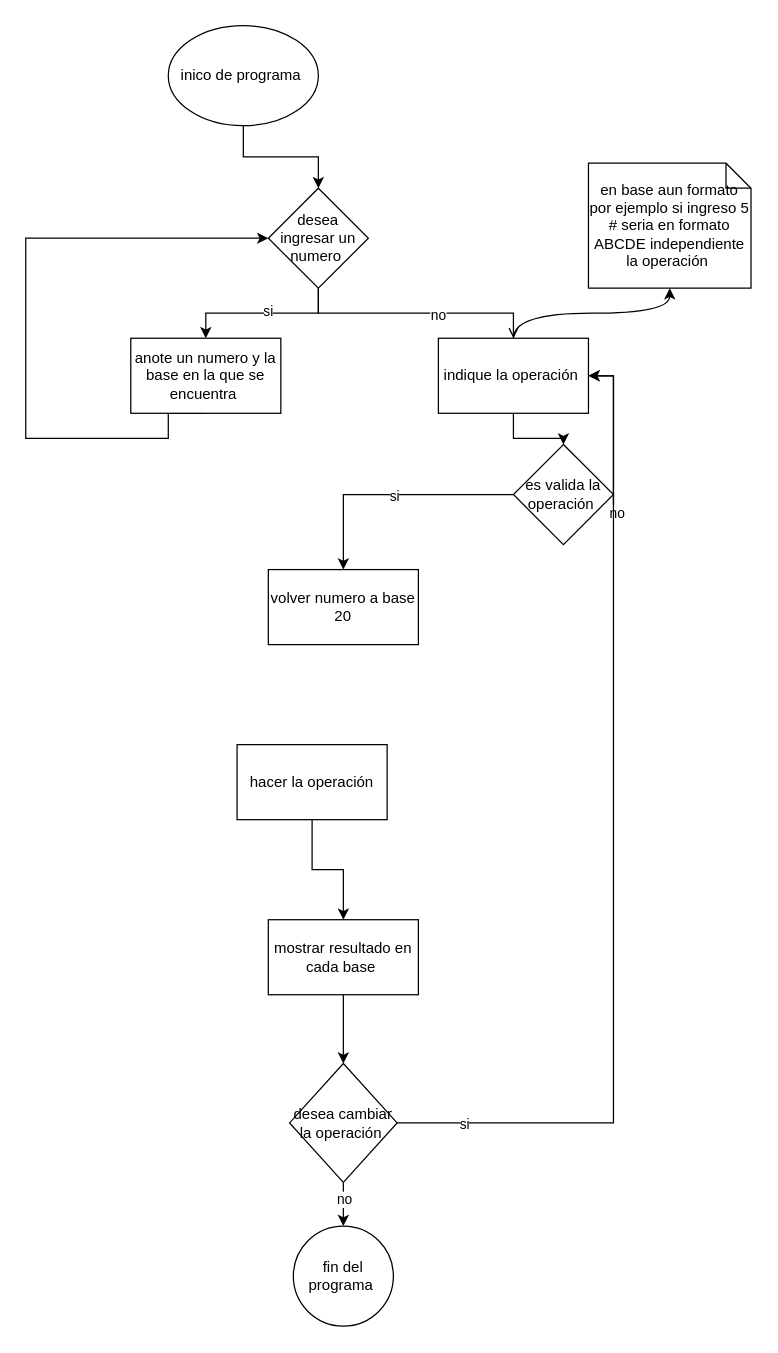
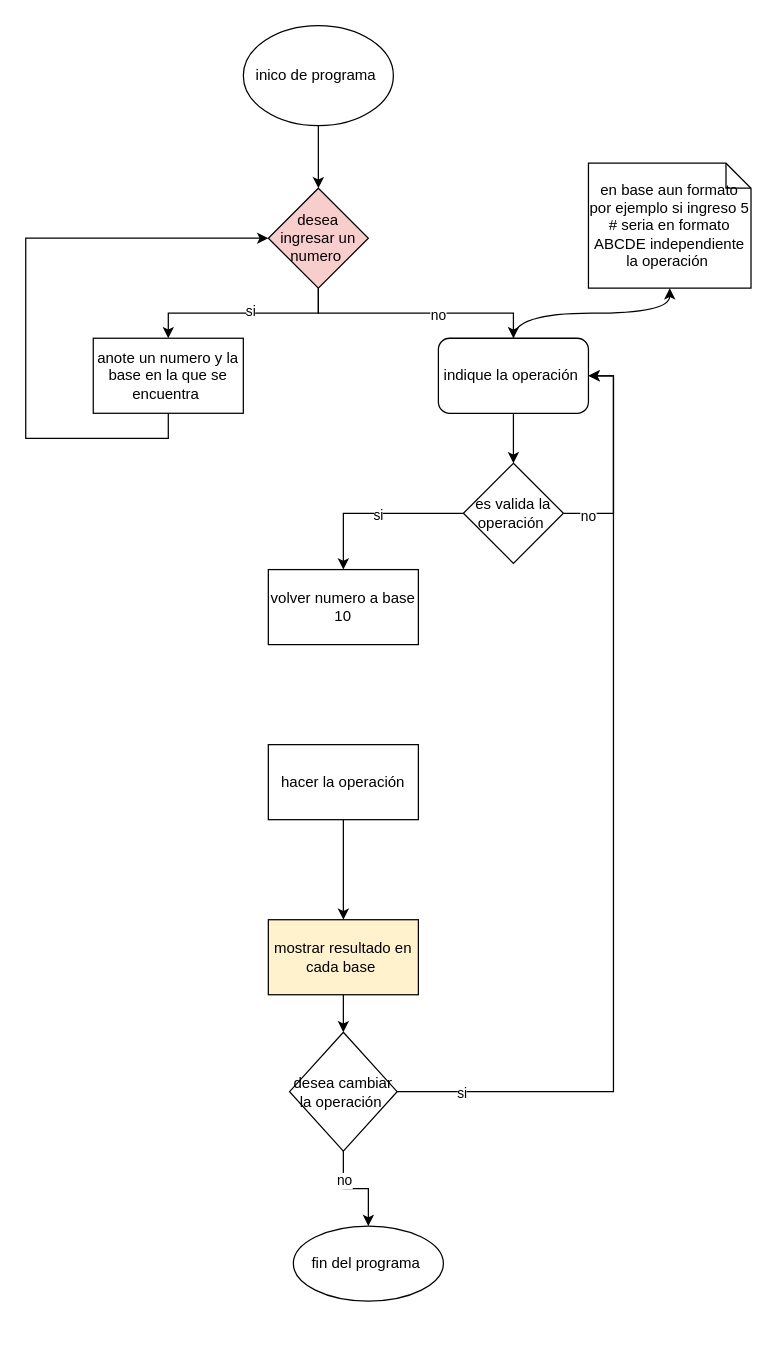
(243, 76) -> (318, 76)
(318, 238) -> (318, 238)
(513, 327) -> (513, 327)
(206, 376) -> (168, 376)
(513, 376) -> (513, 376)
(563, 494) -> (513, 513)
(343, 607) -> (343, 607)
(312, 782) -> (343, 782)
(343, 957) -> (343, 957)
(343, 1123) -> (343, 1091)
(343, 1276) -> (368, 1263)
